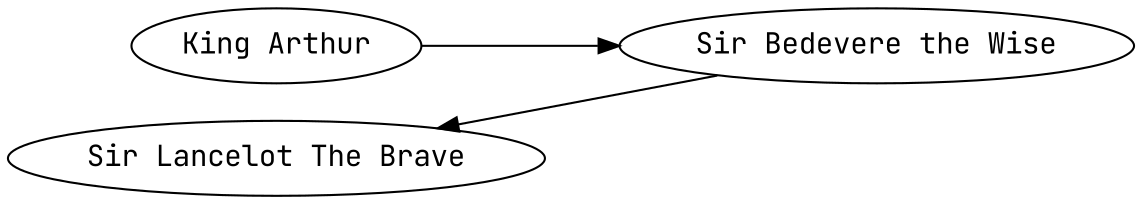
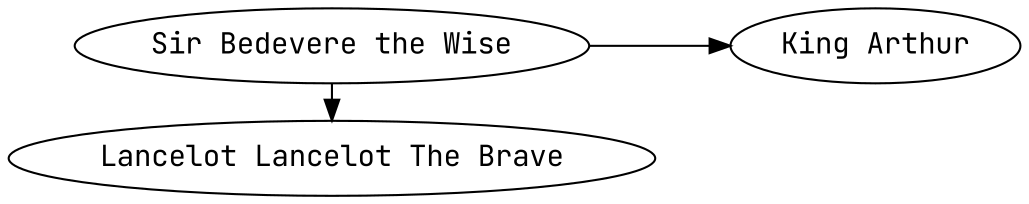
(510, 46) -> (649, 46)
(276, 158) -> (332, 158)
